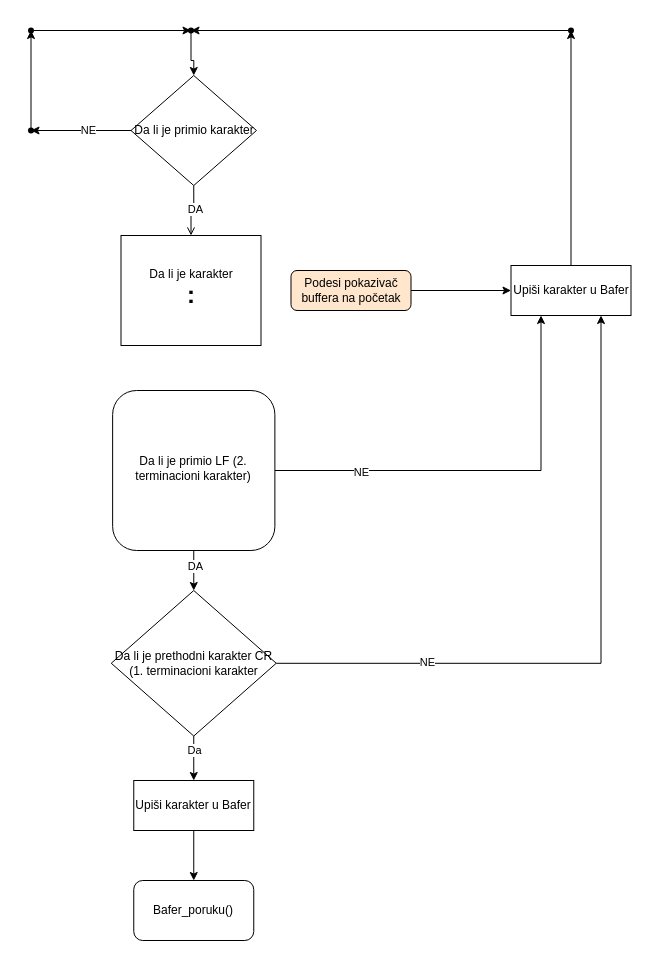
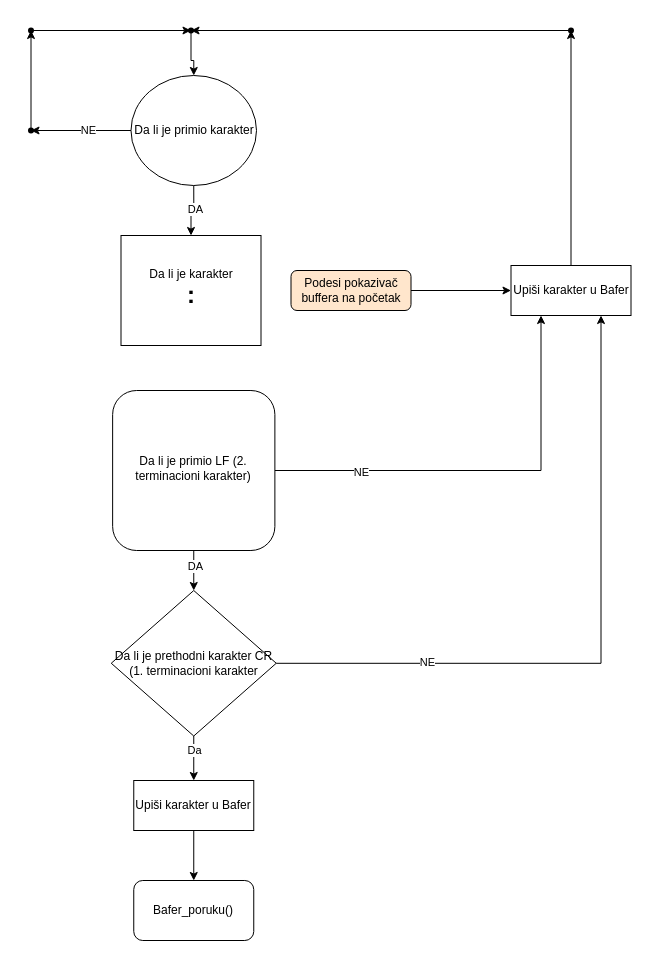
(194, 131) -> (194, 131)
(191, 228) -> (191, 227)
